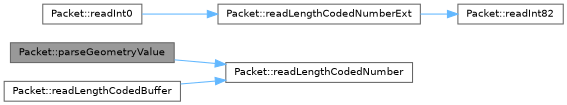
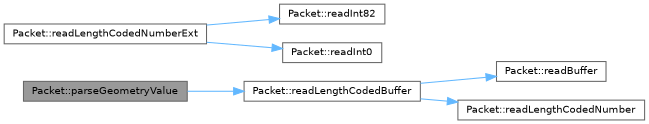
(175, 14) -> (239, 45)
(195, 62) -> (211, 91)
none -> (551, 71)
